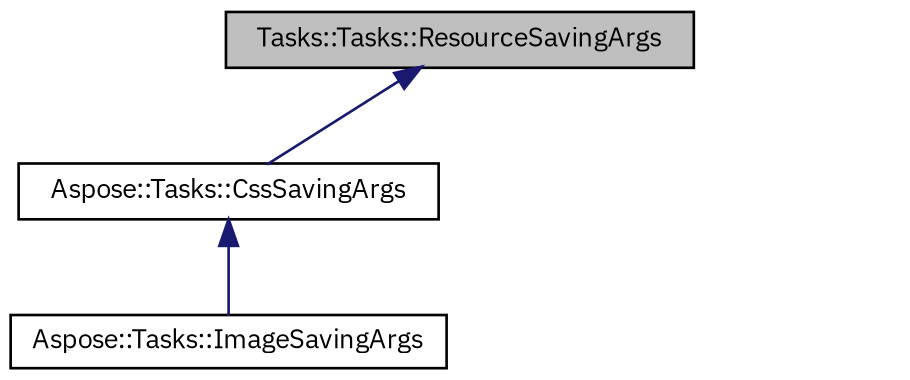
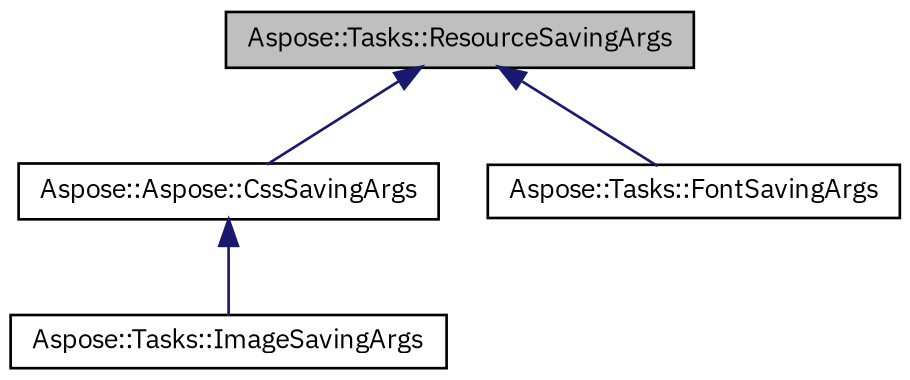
(460, 40) -> (460, 40)
(229, 191) -> (229, 191)
none -> (694, 191)
